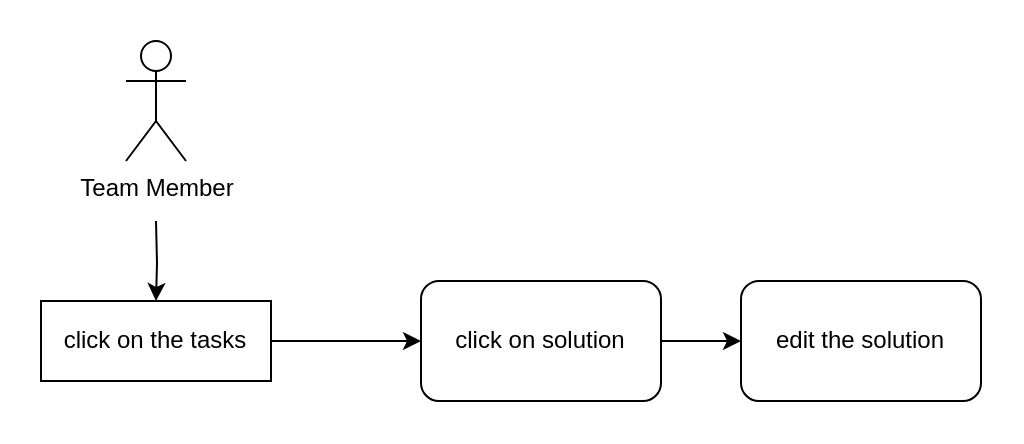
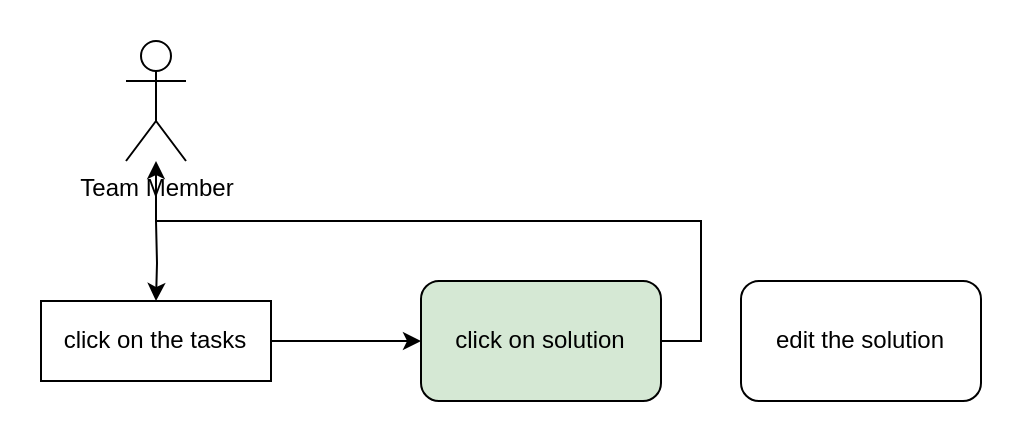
(541, 341) -> (541, 341)
(713, 341) -> (467, 221)
